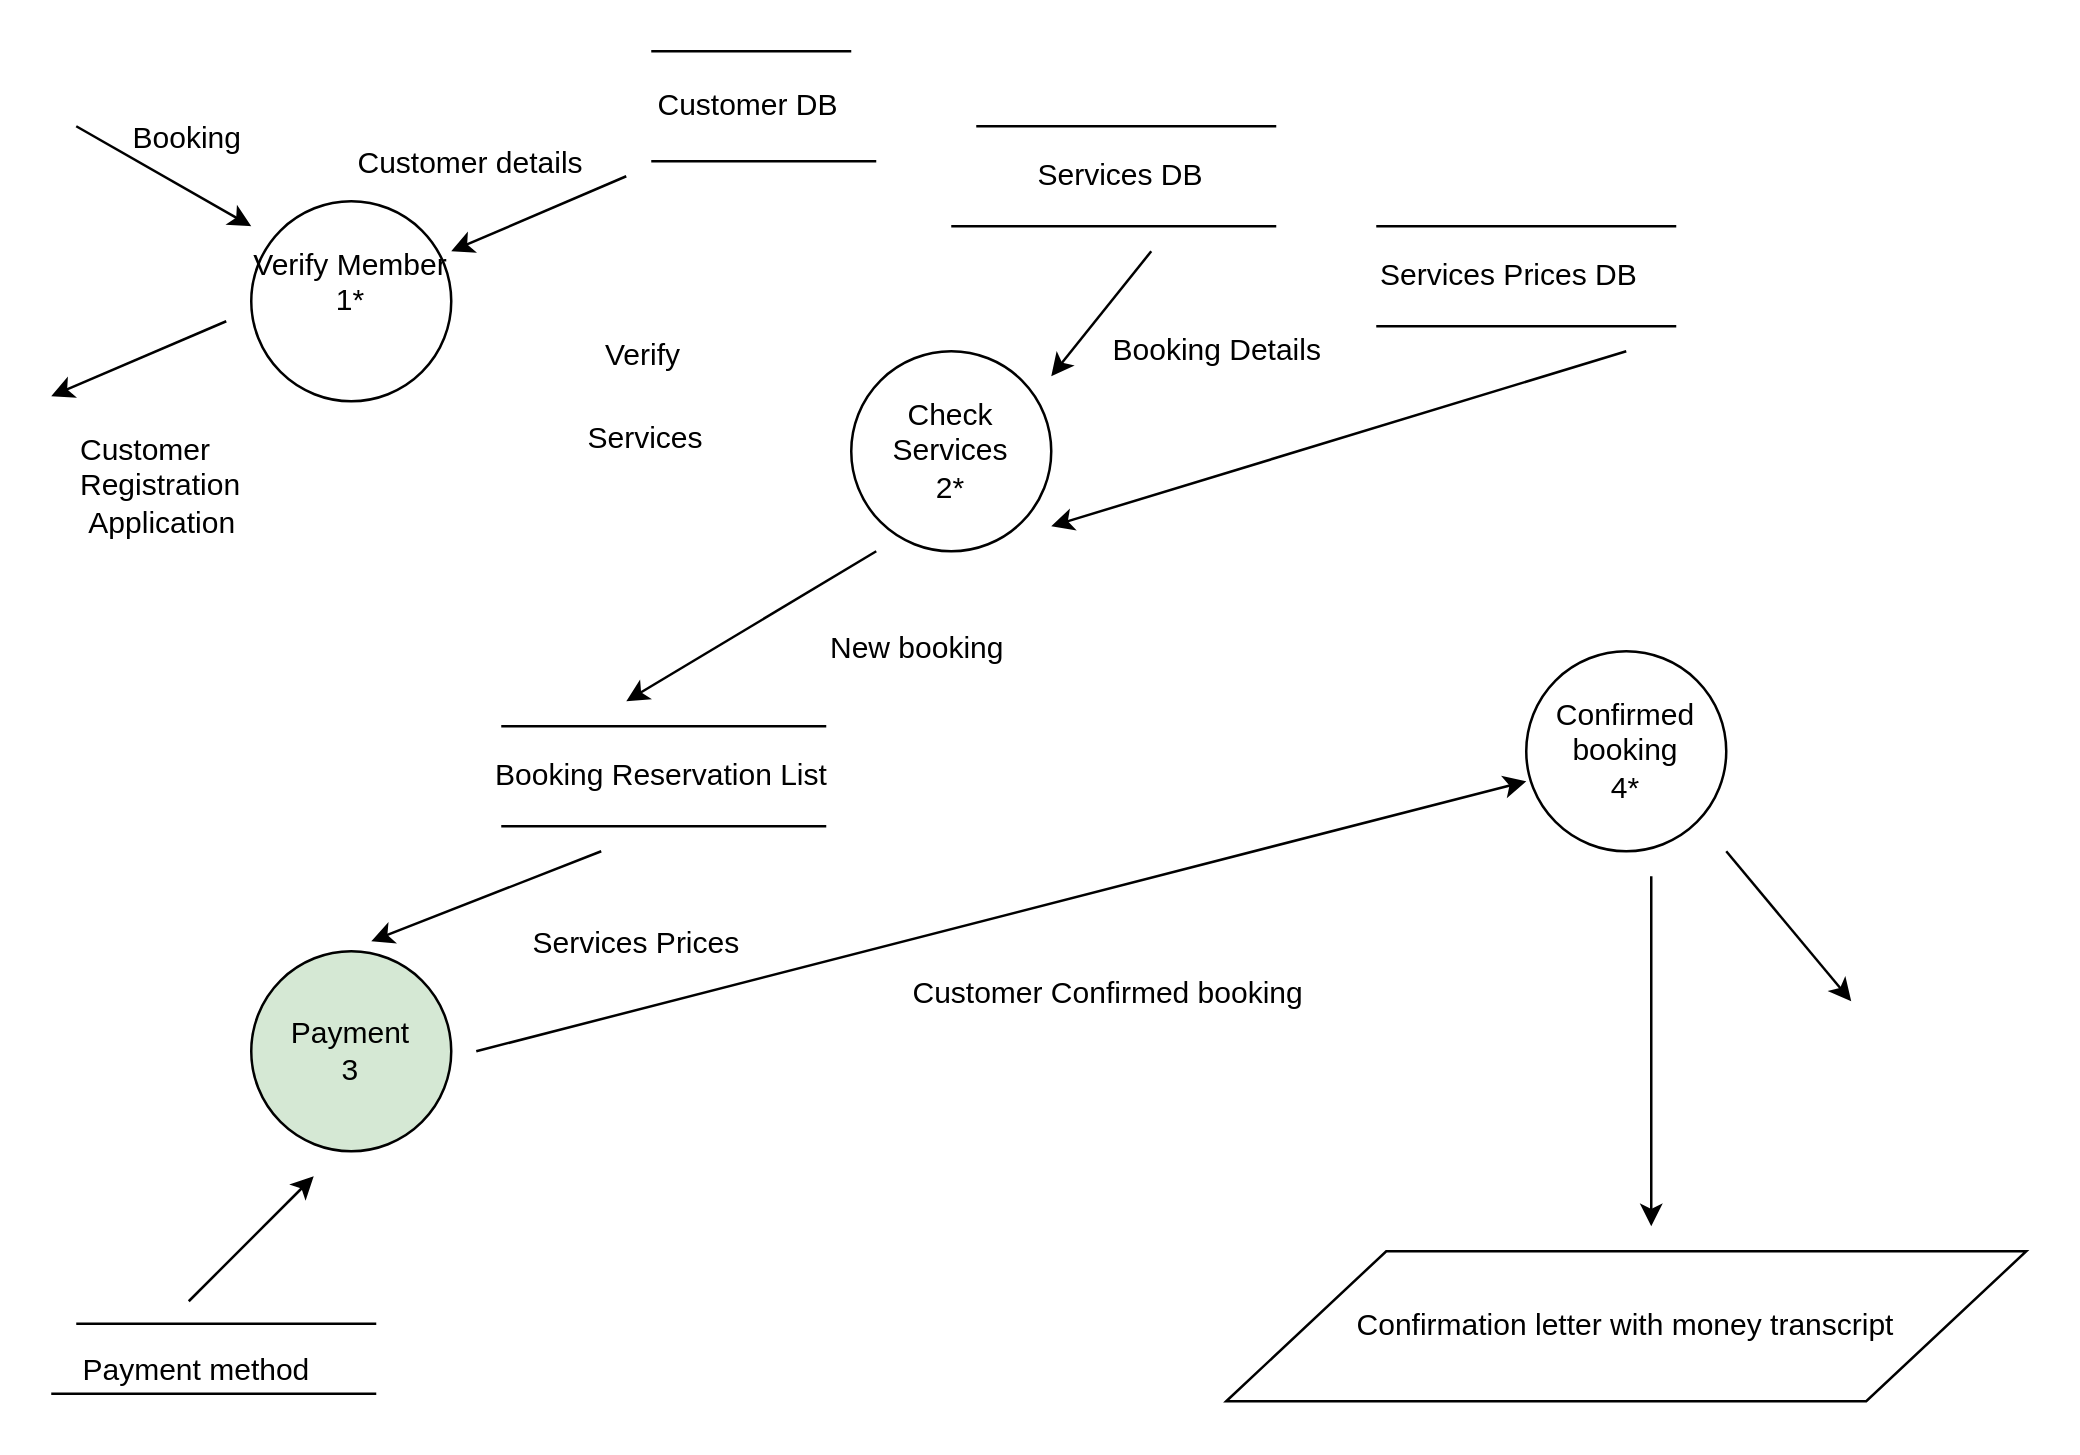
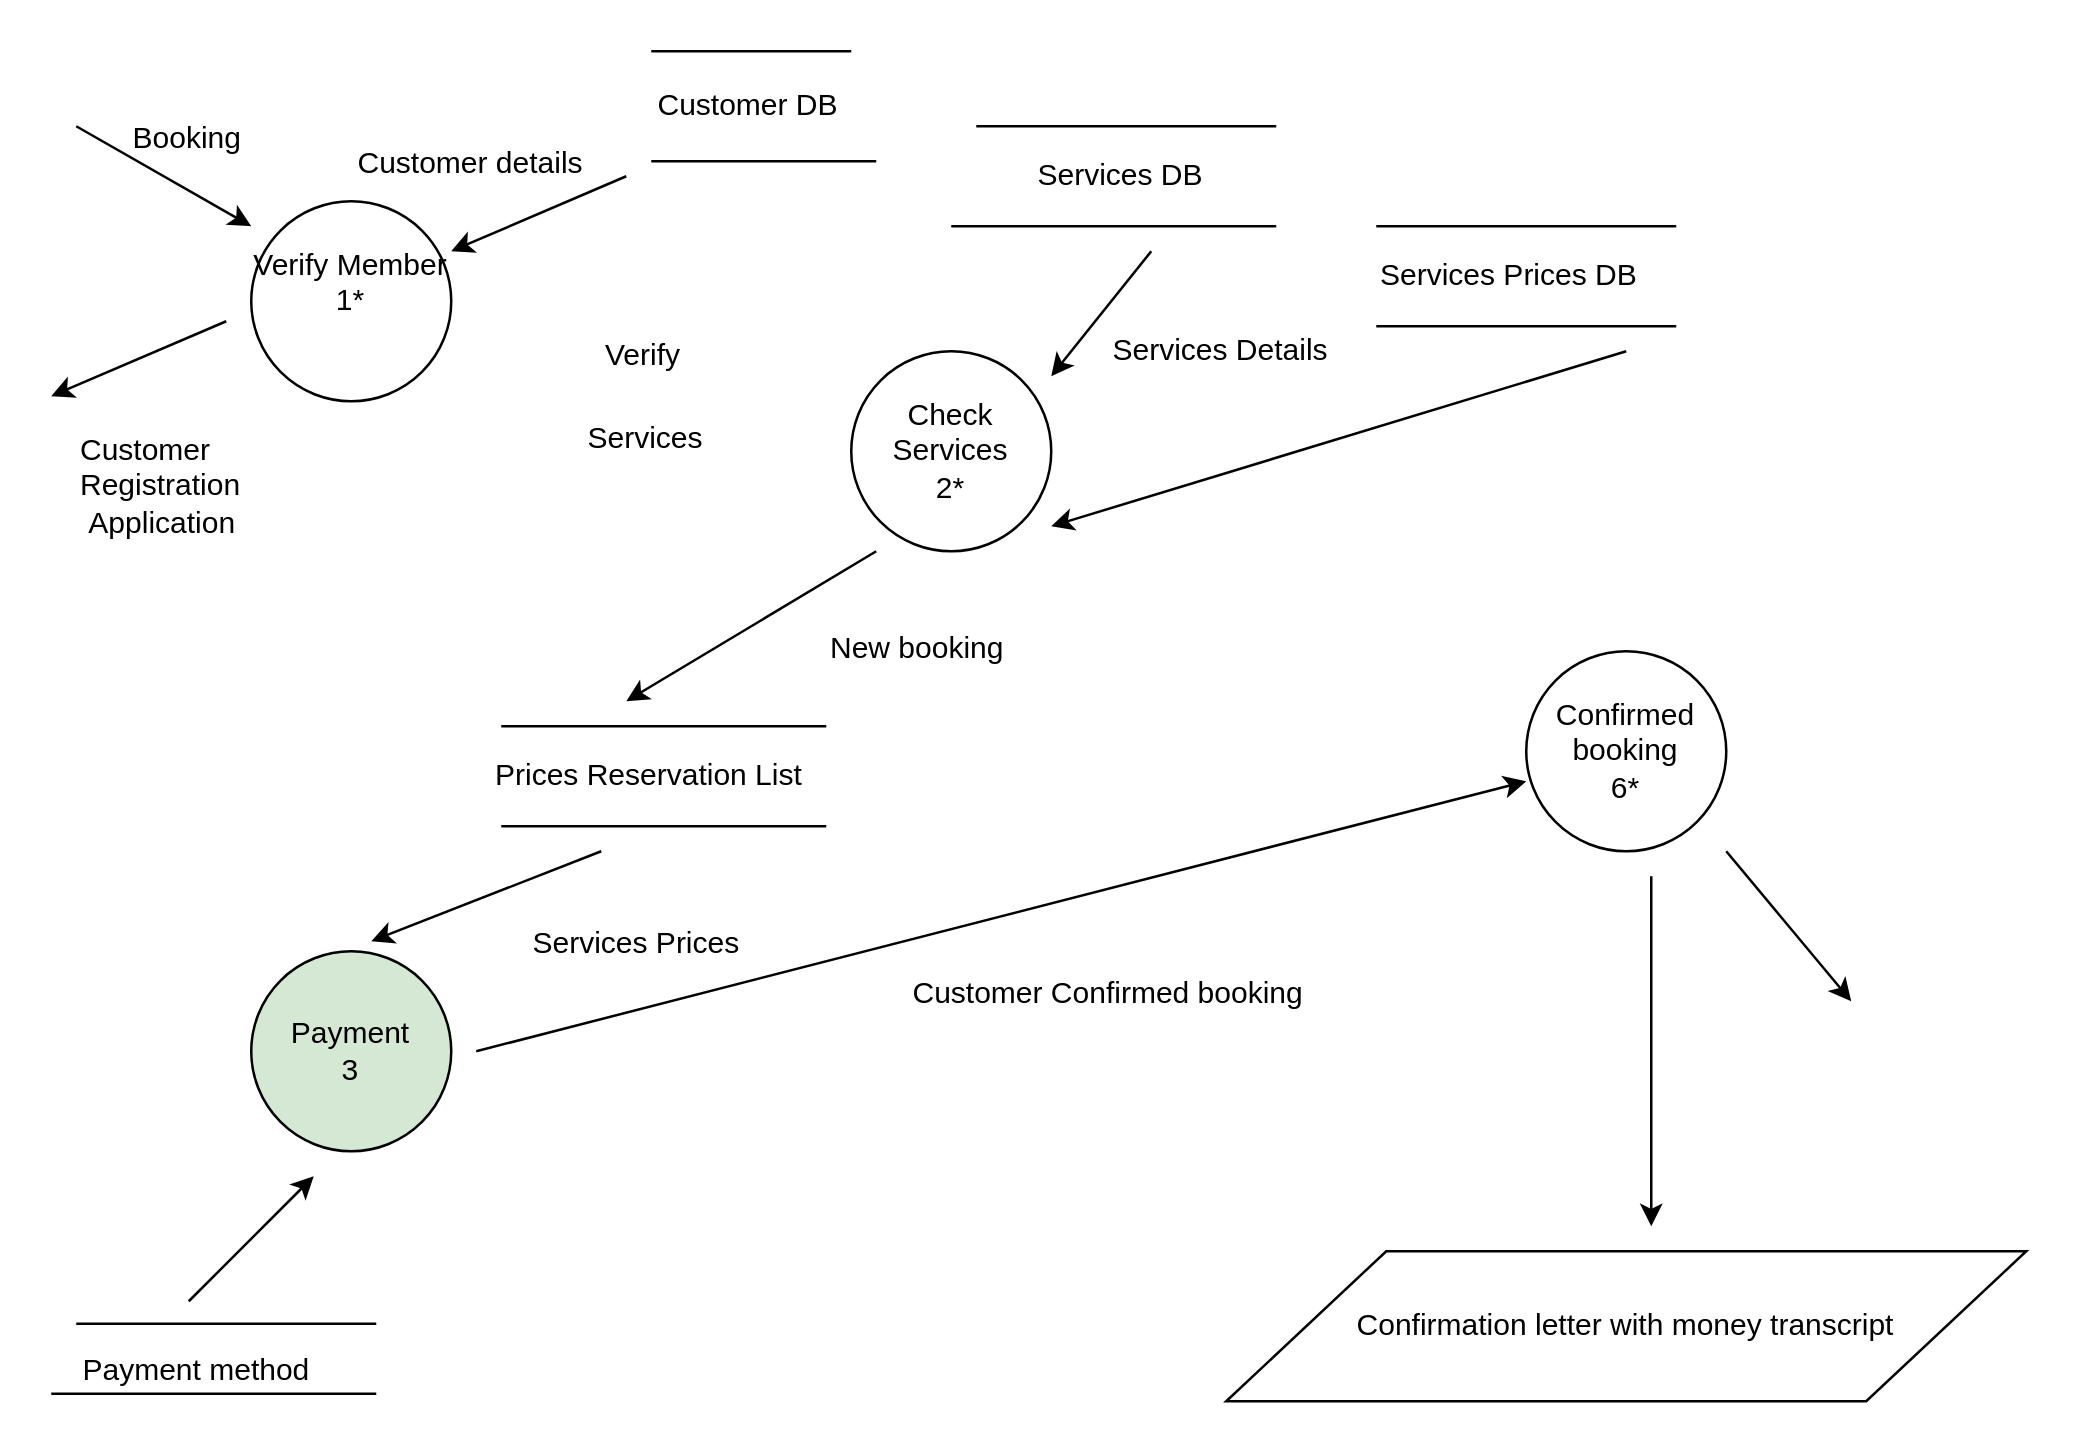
(1224, 352) -> (1233, 352)
(1626, 751) -> (1626, 751)
(678, 777) -> (670, 777)
